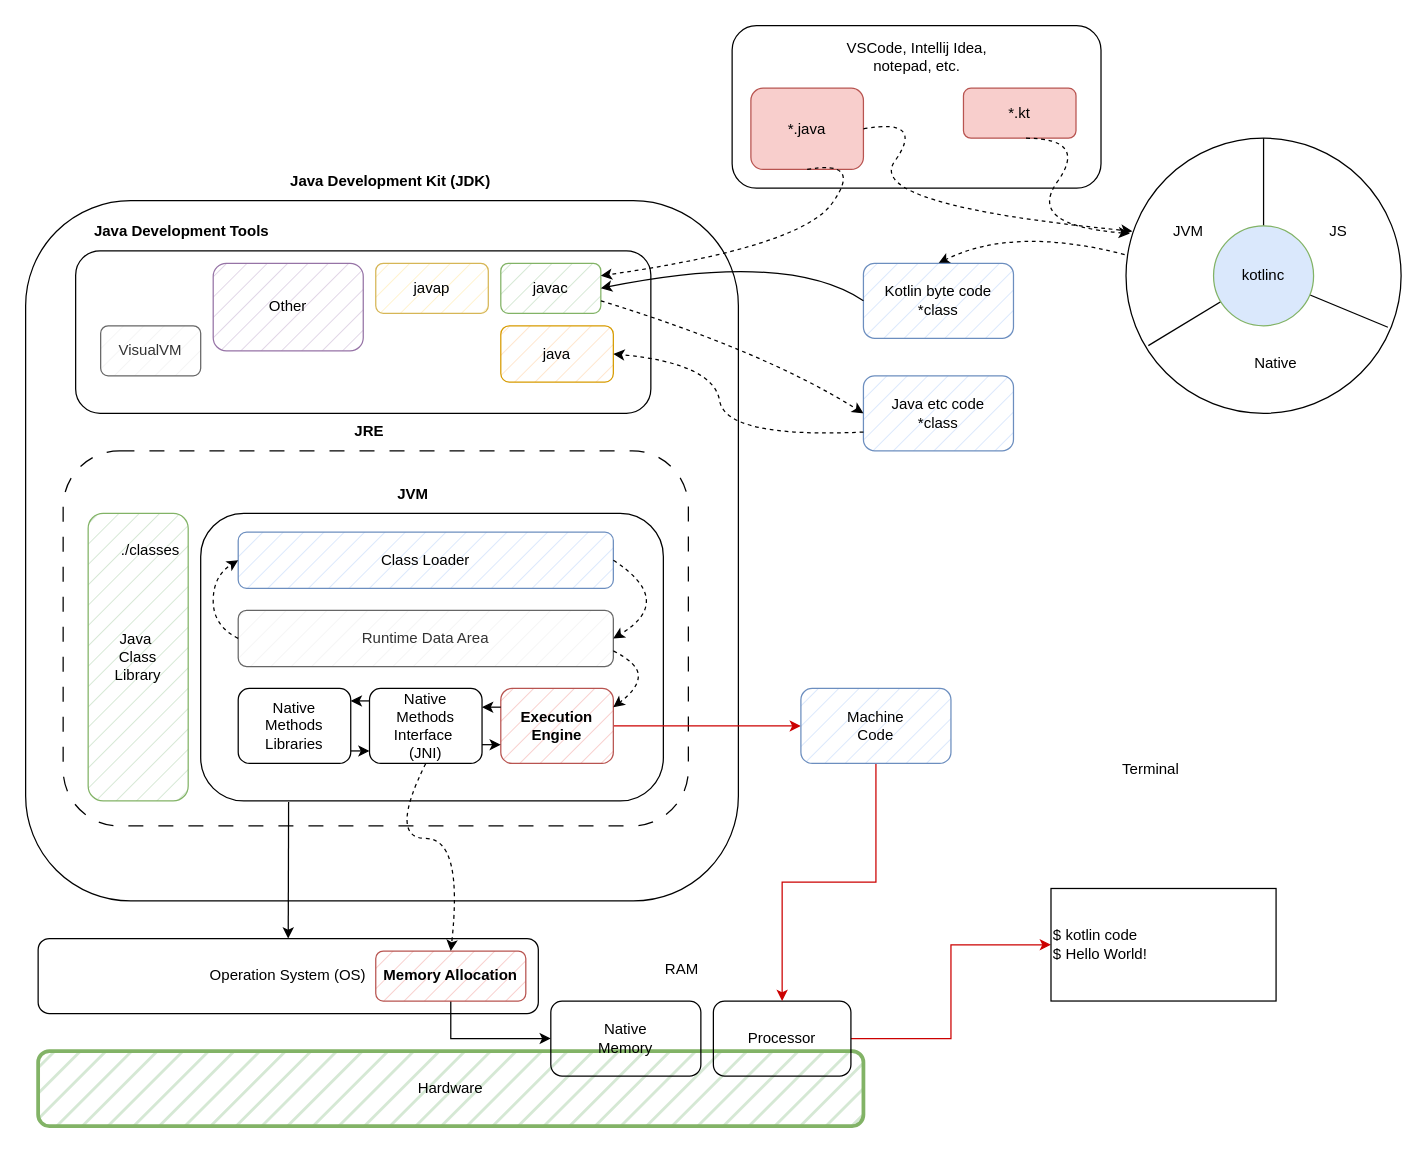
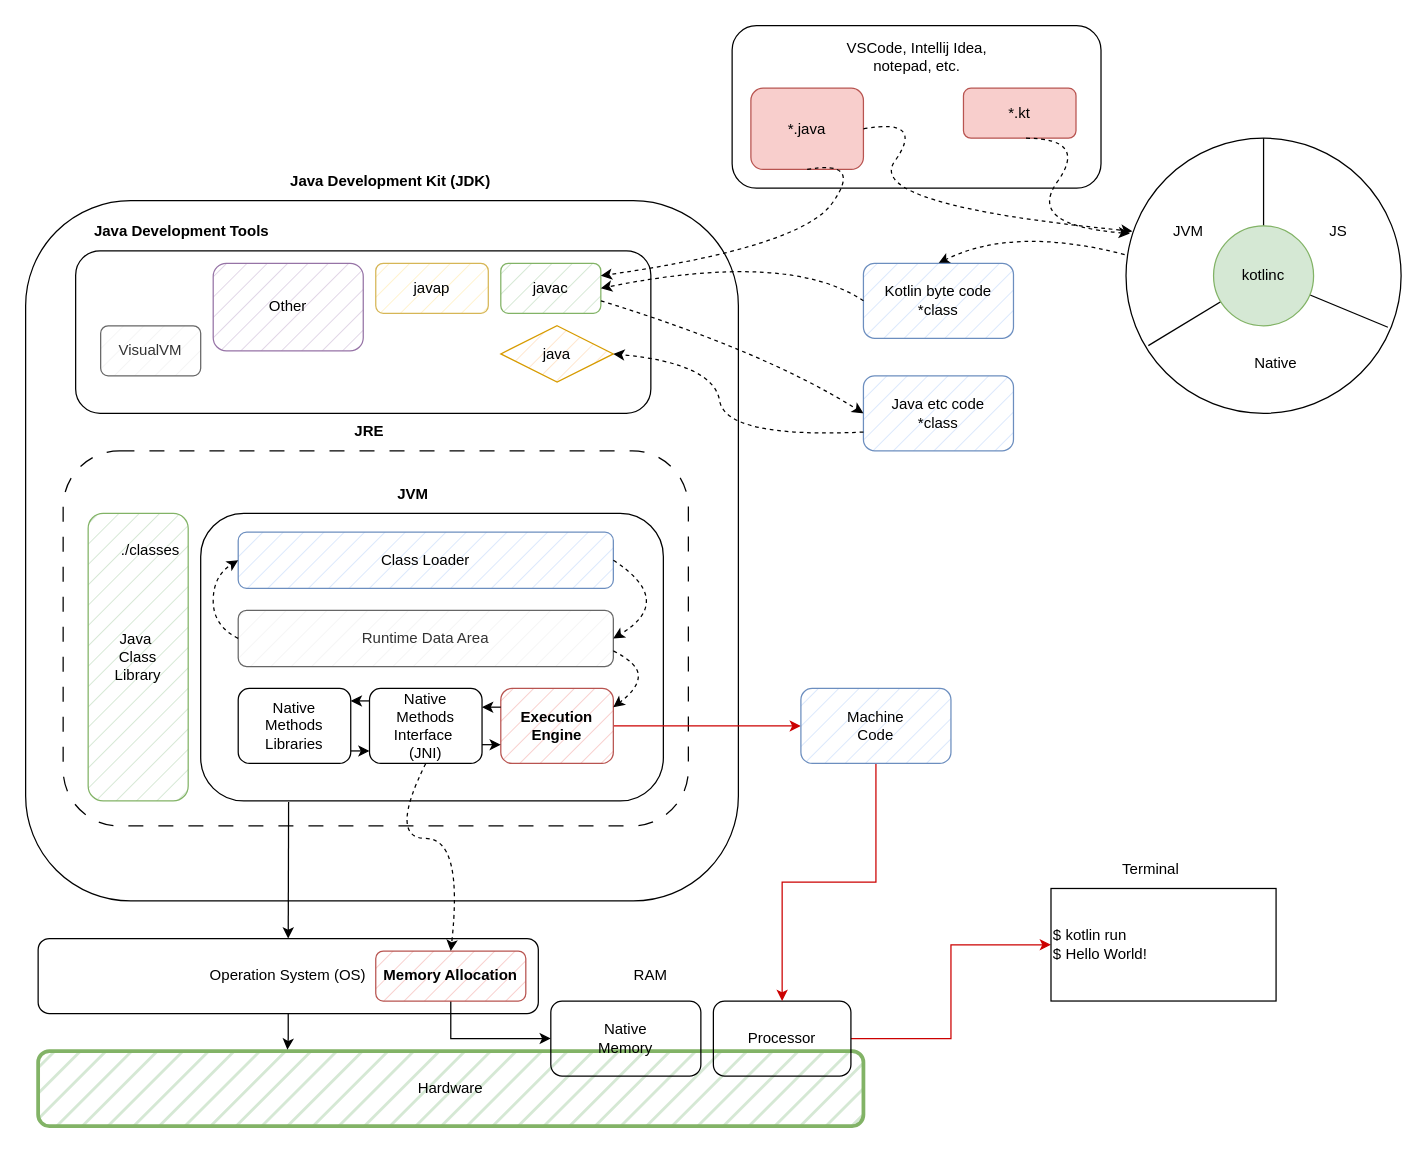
(736, 272) -> (736, 272)
(1263, 276) -> (1263, 276)
(557, 354) -> (557, 354)
(1151, 769) -> (1151, 869)
(1100, 944) -> (1100, 944)
(682, 969) -> (651, 976)
none -> (288, 1027)
